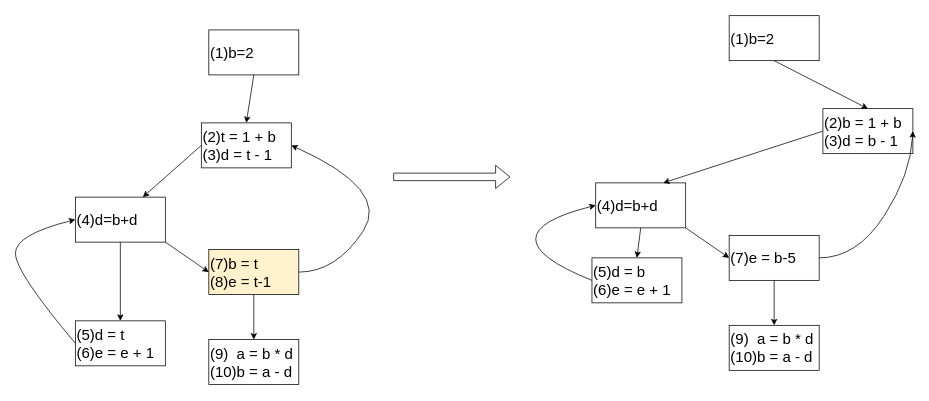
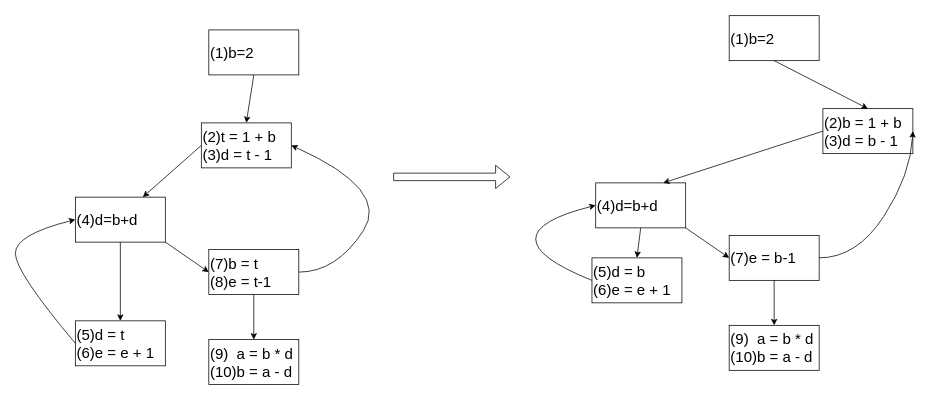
(769, 258) -> (769, 258)
(254, 272) -> (254, 272)
